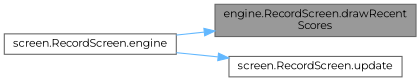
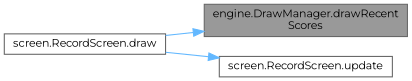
(316, 20) -> (306, 20)
(90, 44) -> (85, 44)
